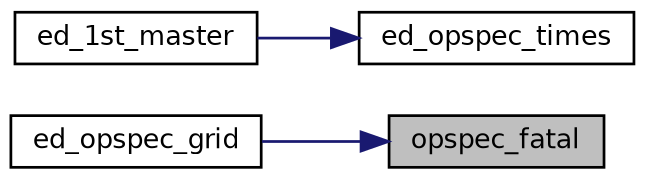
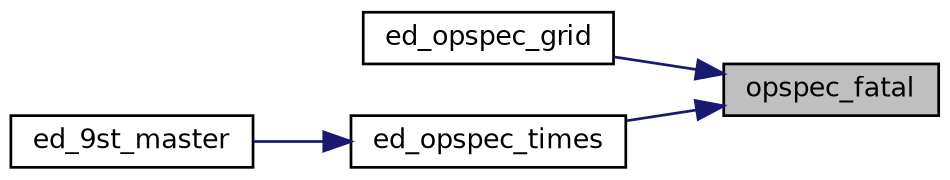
(136, 38) -> (132, 141)
none -> (662, 115)
